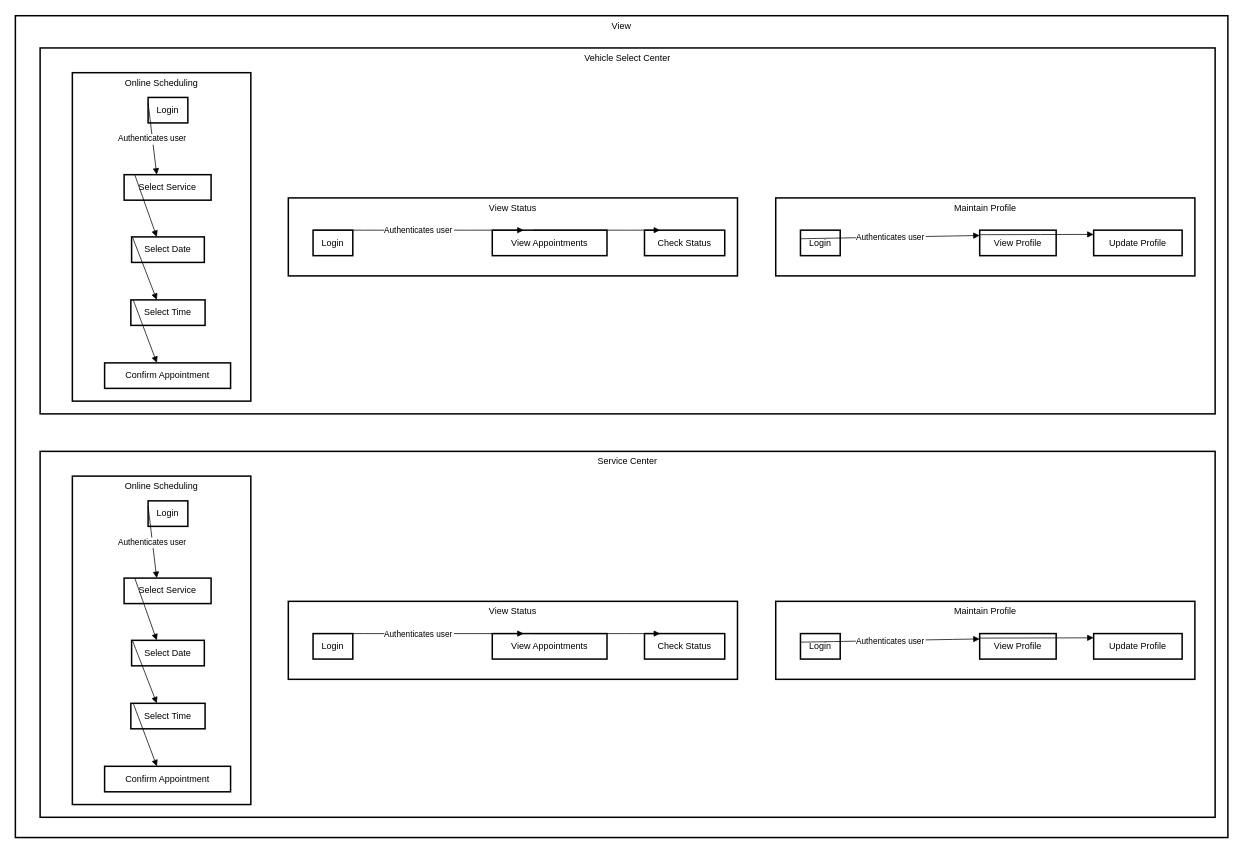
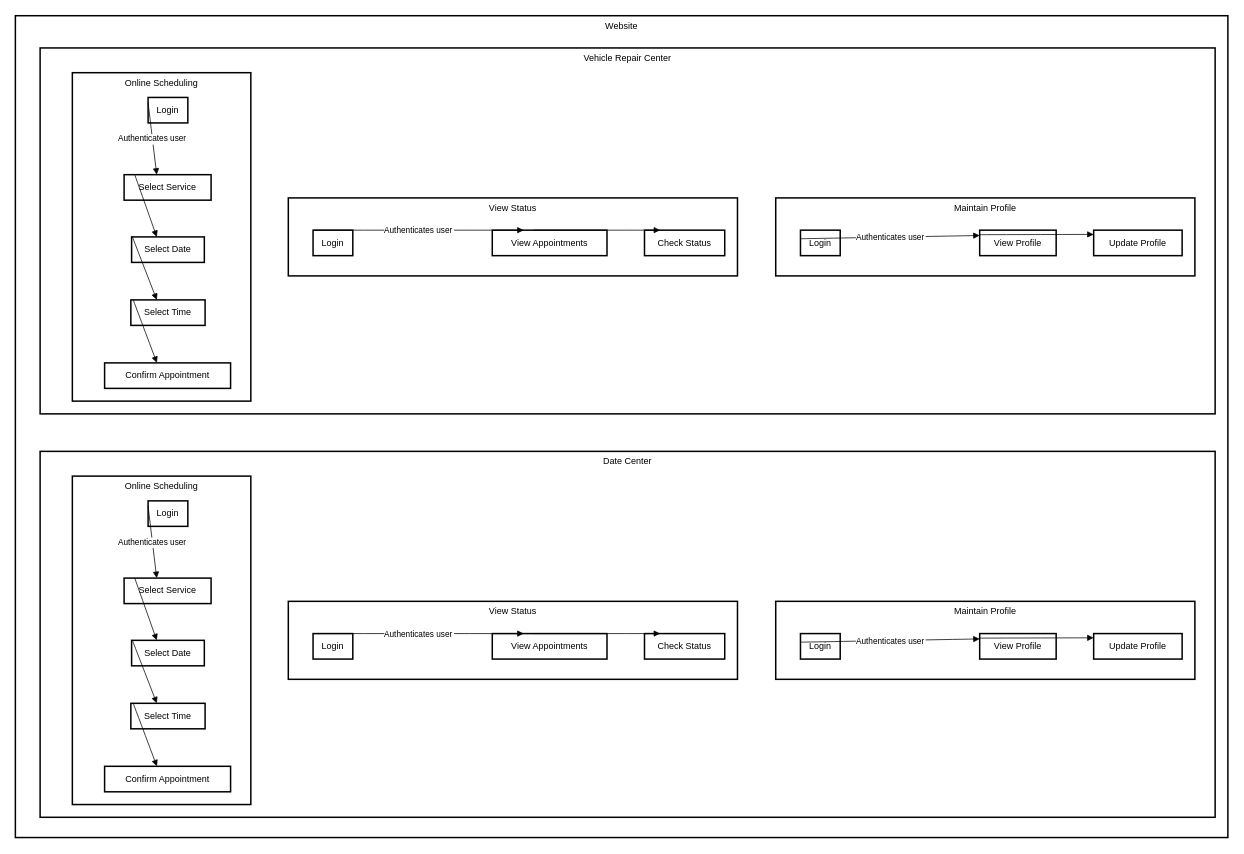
(622, 26) -> (622, 26)
(628, 58) -> (628, 58)
(628, 462) -> (628, 462)
